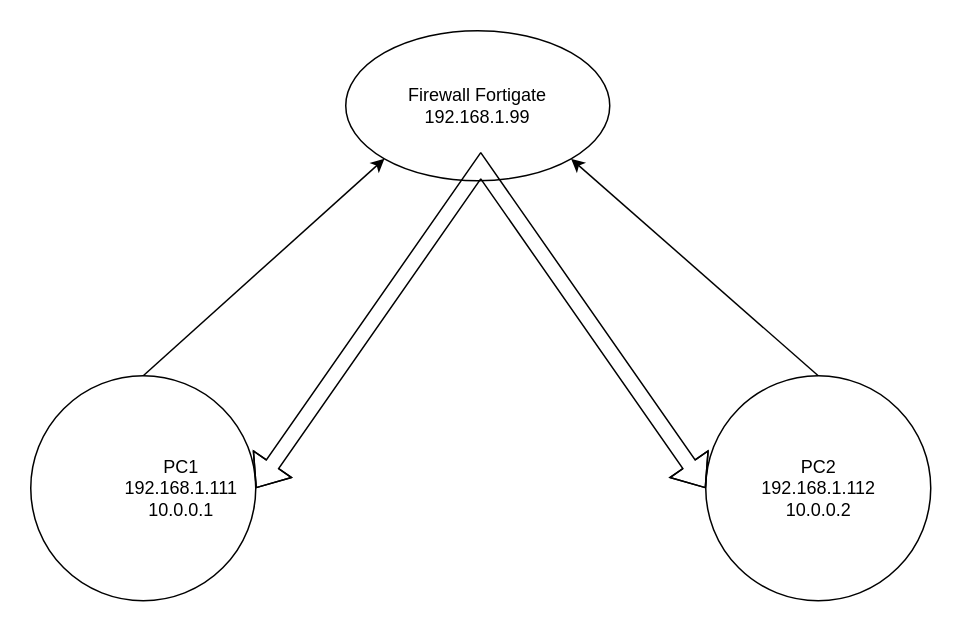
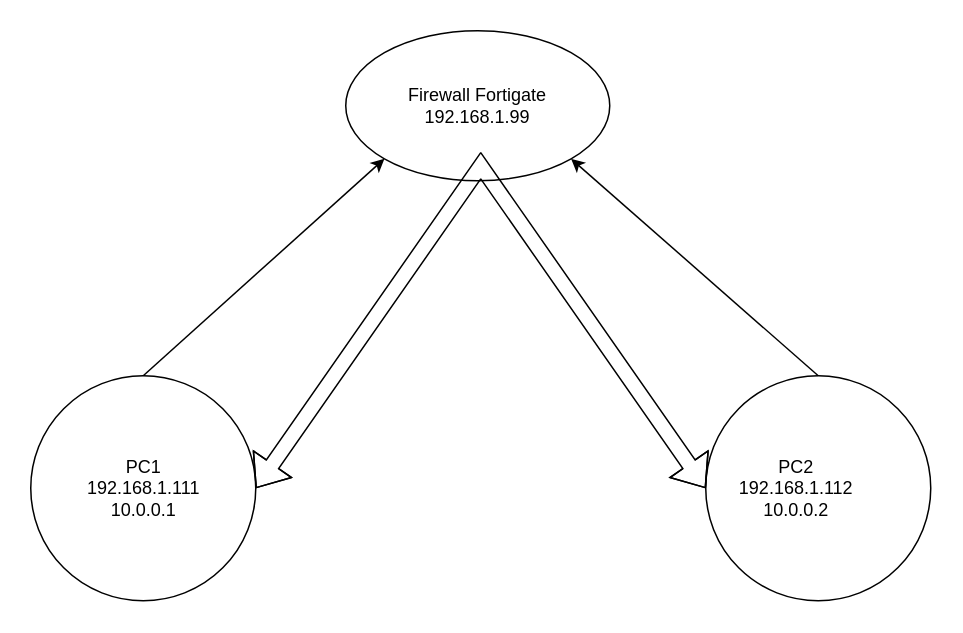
(181, 488) -> (143, 488)
(818, 488) -> (796, 488)
